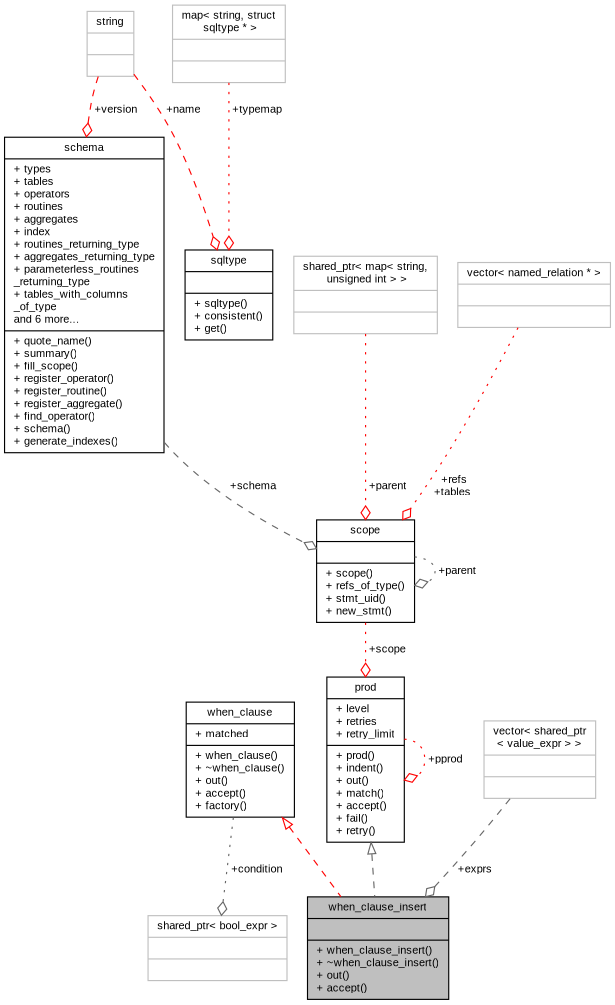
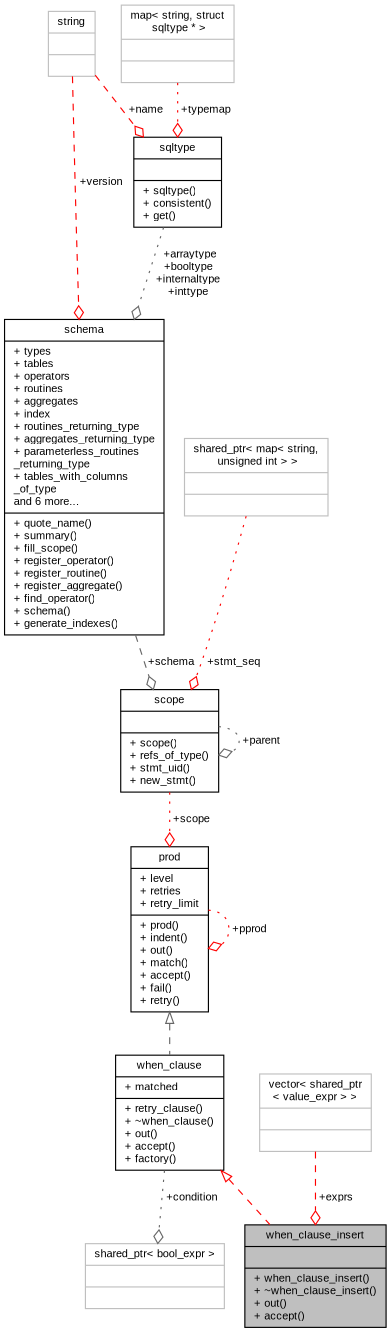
none -> (151, 267)
(534, 295) -> none
(387, 486) -> (232, 662)
(237, 756) -> (164, 1109)
(473, 843) -> (315, 1181)
(373, 875) -> (170, 1039)
